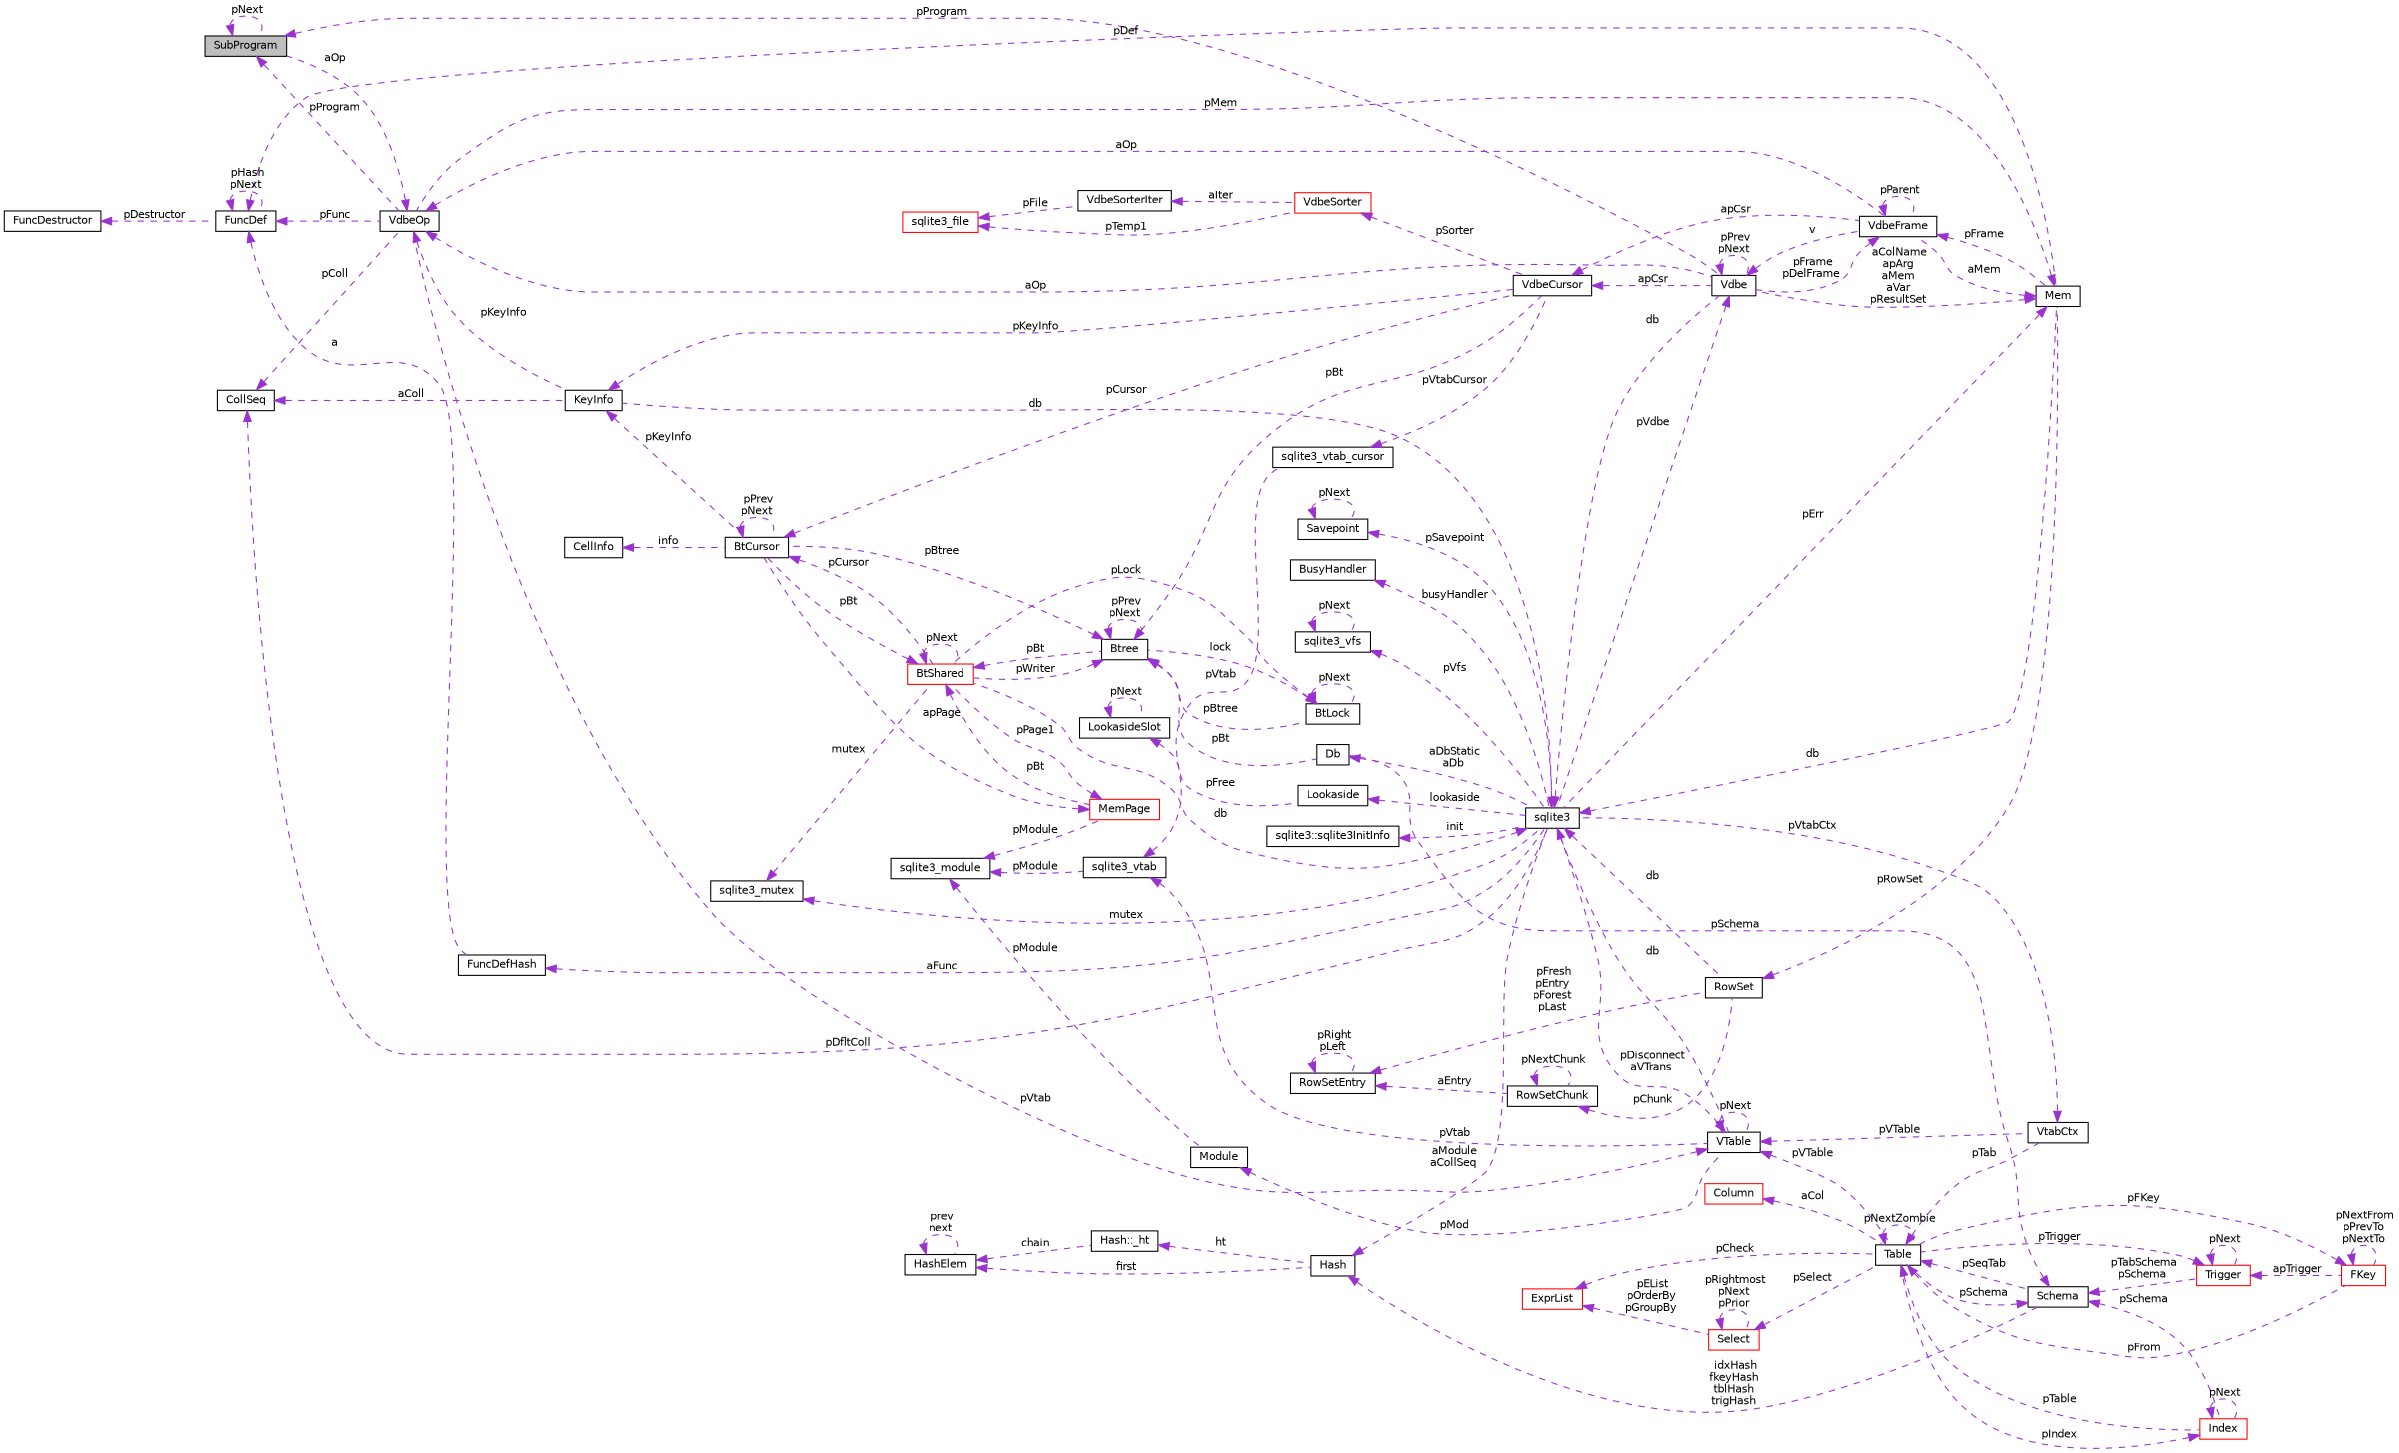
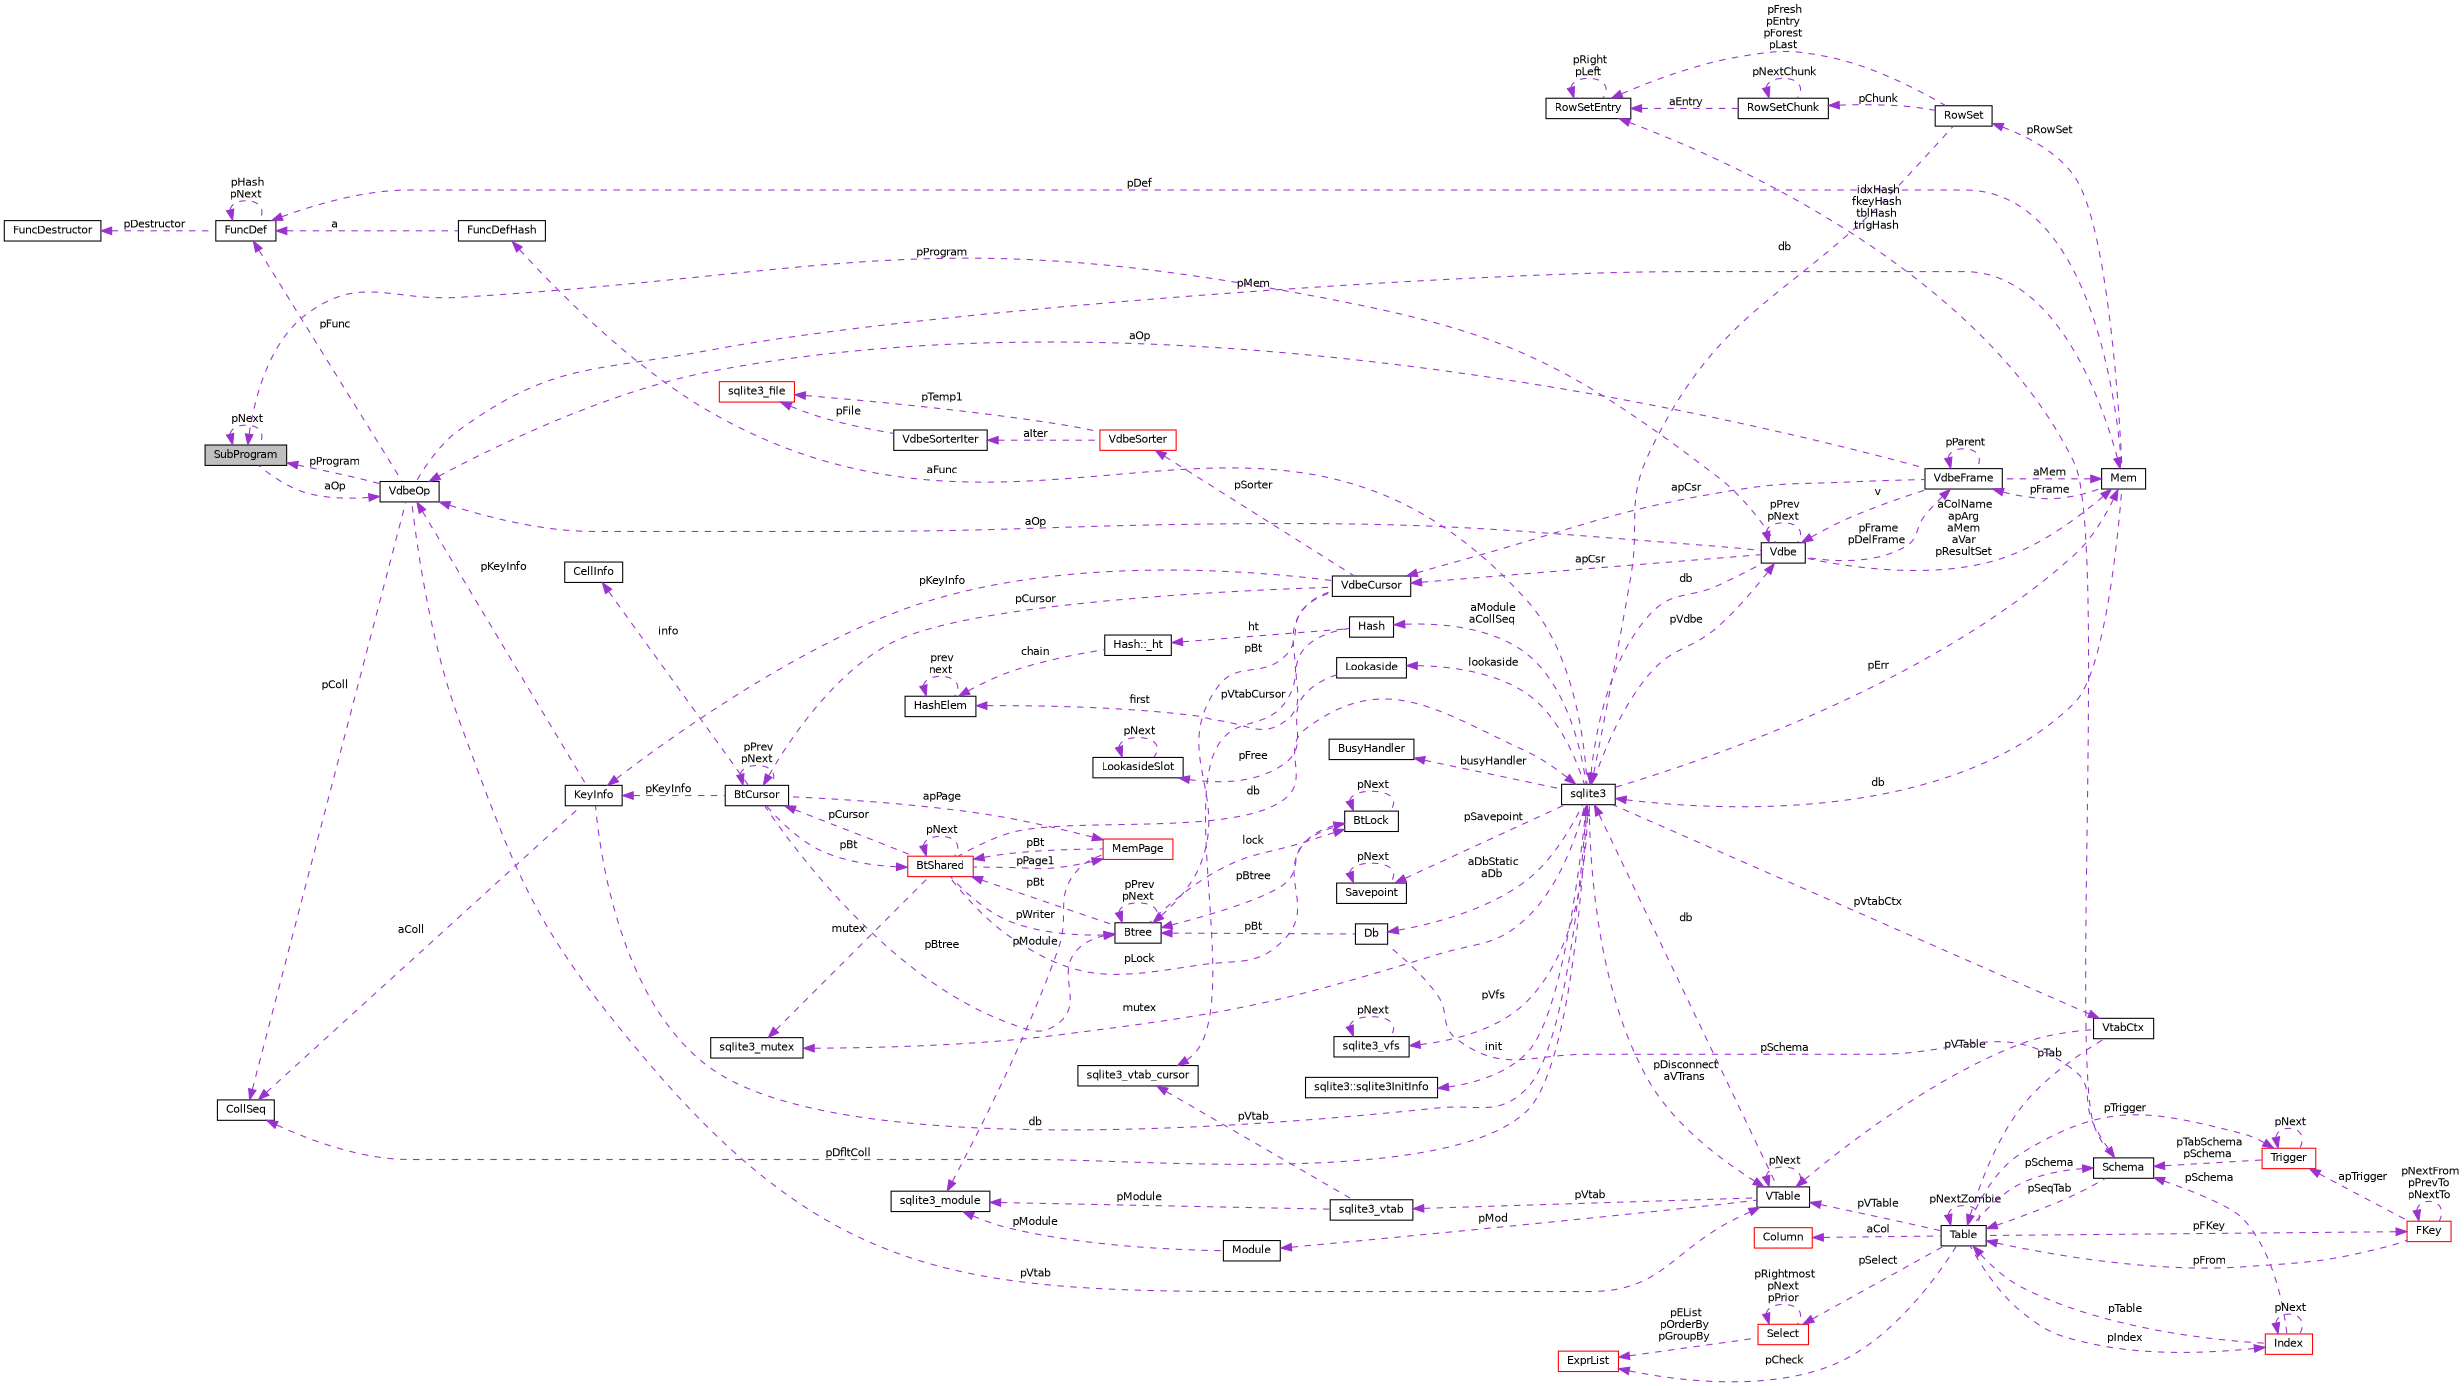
(1247, 681) -> (1259, 1146)
(1693, 1411) -> (2084, 527)
